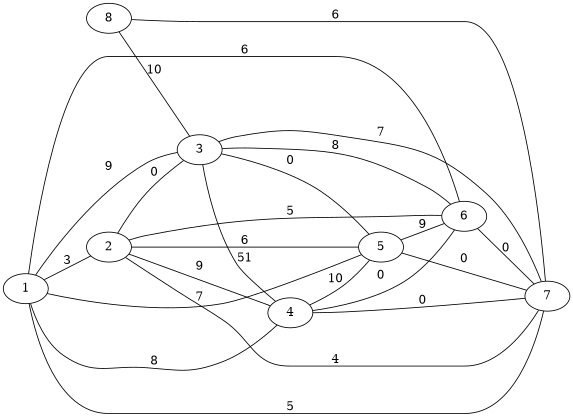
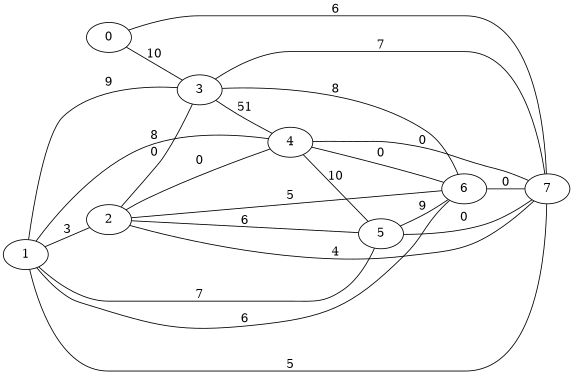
(109, 18) -> (109, 37)
(303, 181) -> none
(200, 267) -> (200, 161)
